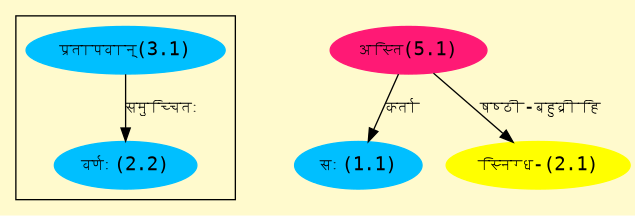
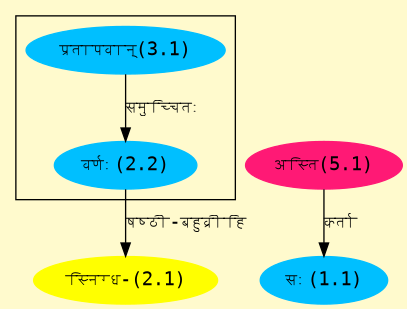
(468, 103) -> (126, 216)
